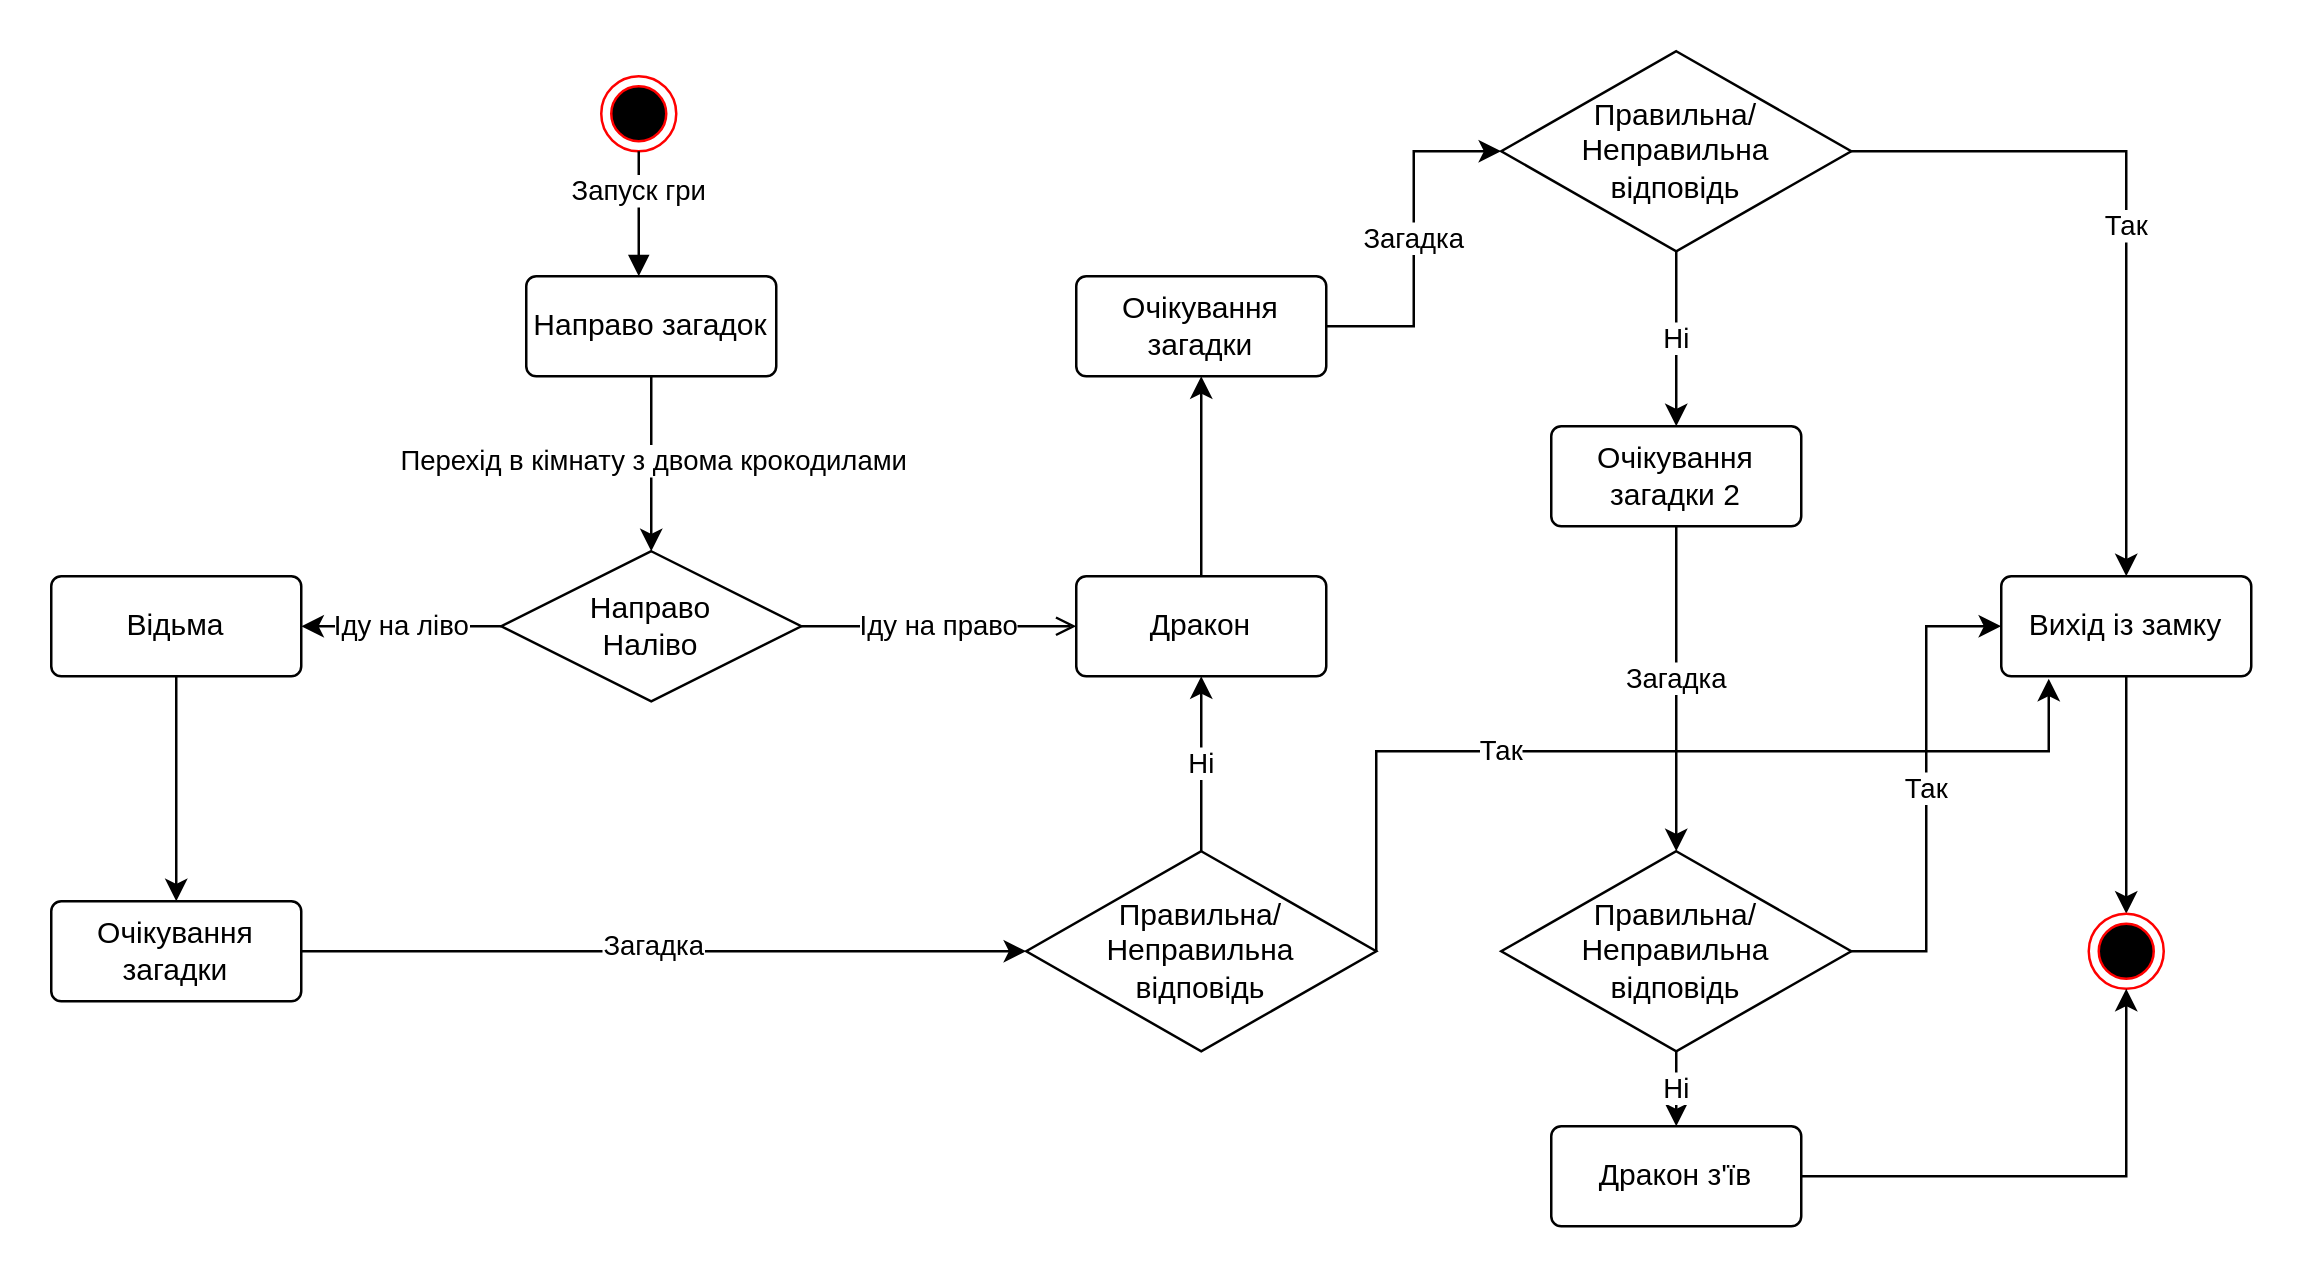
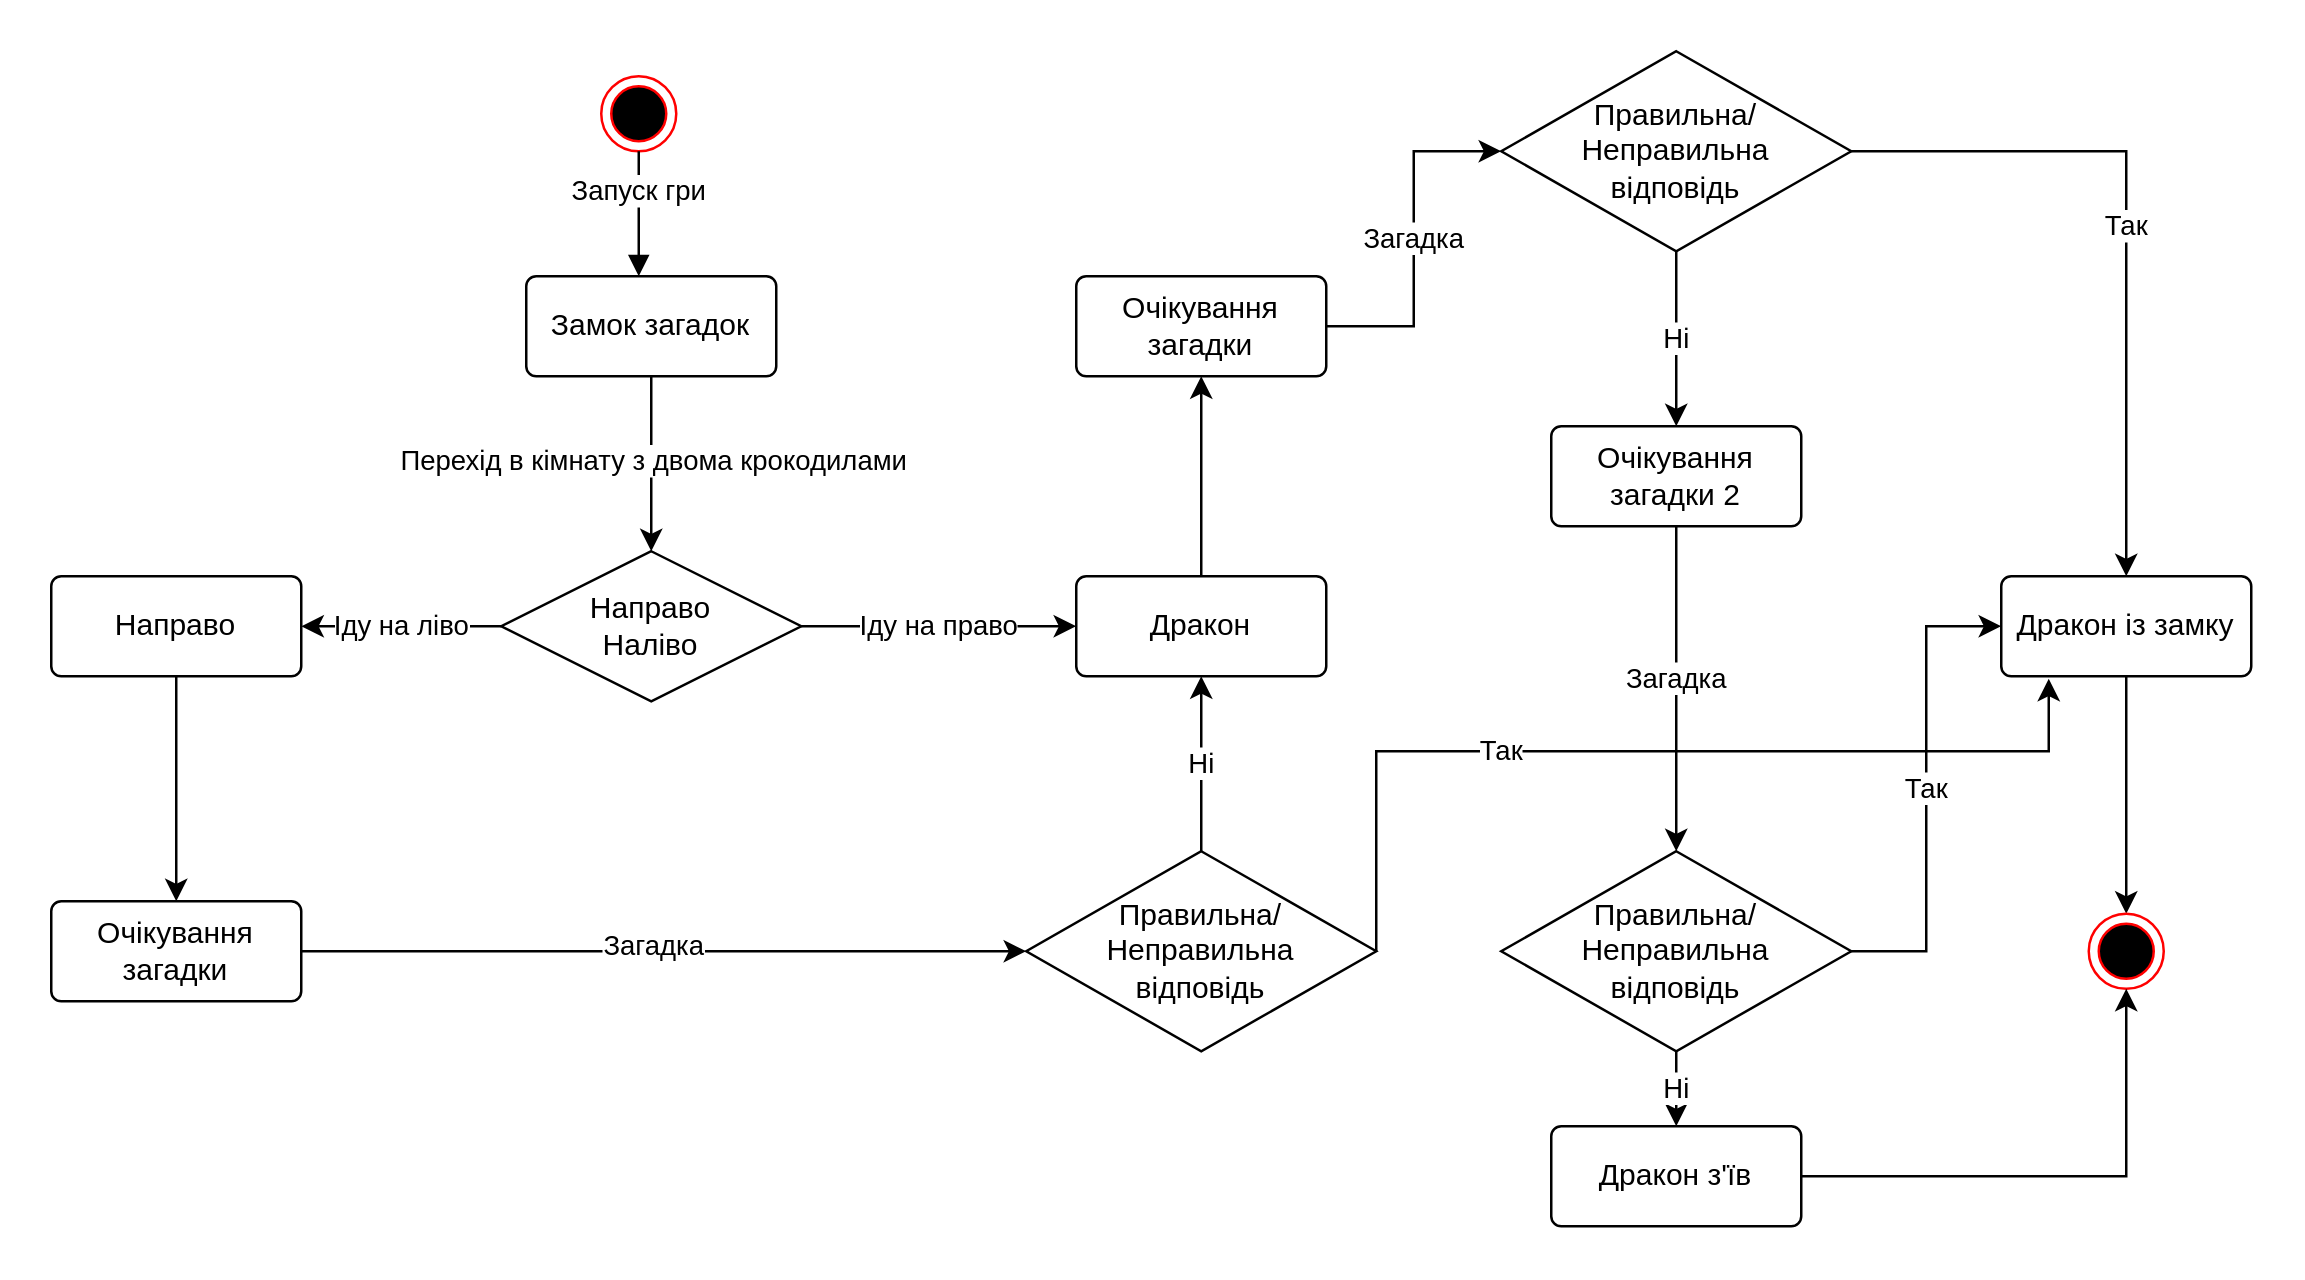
(651, 326) -> (651, 326)
(176, 626) -> (176, 626)
(1062, 626) -> (1058, 626)
(2126, 626) -> (2126, 626)
